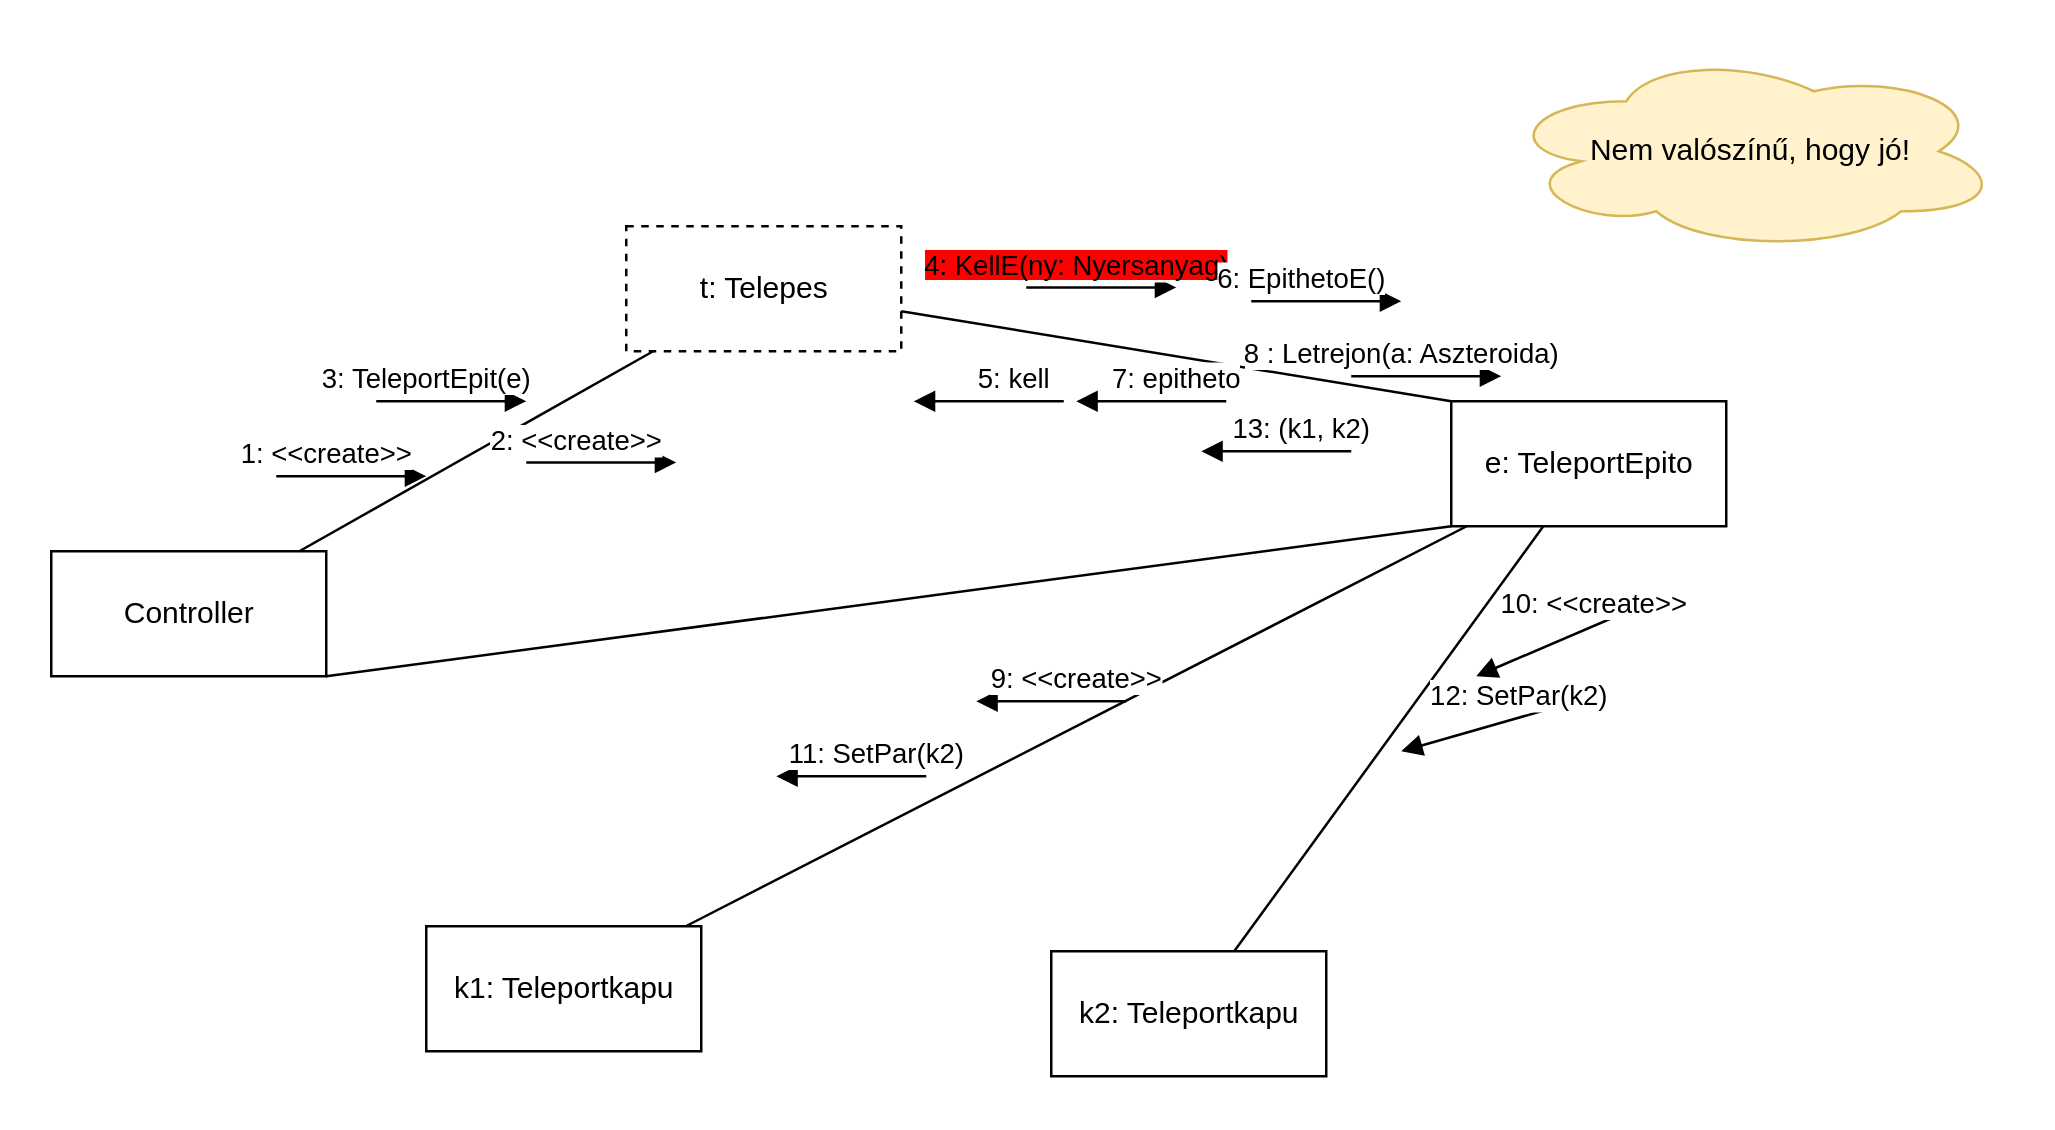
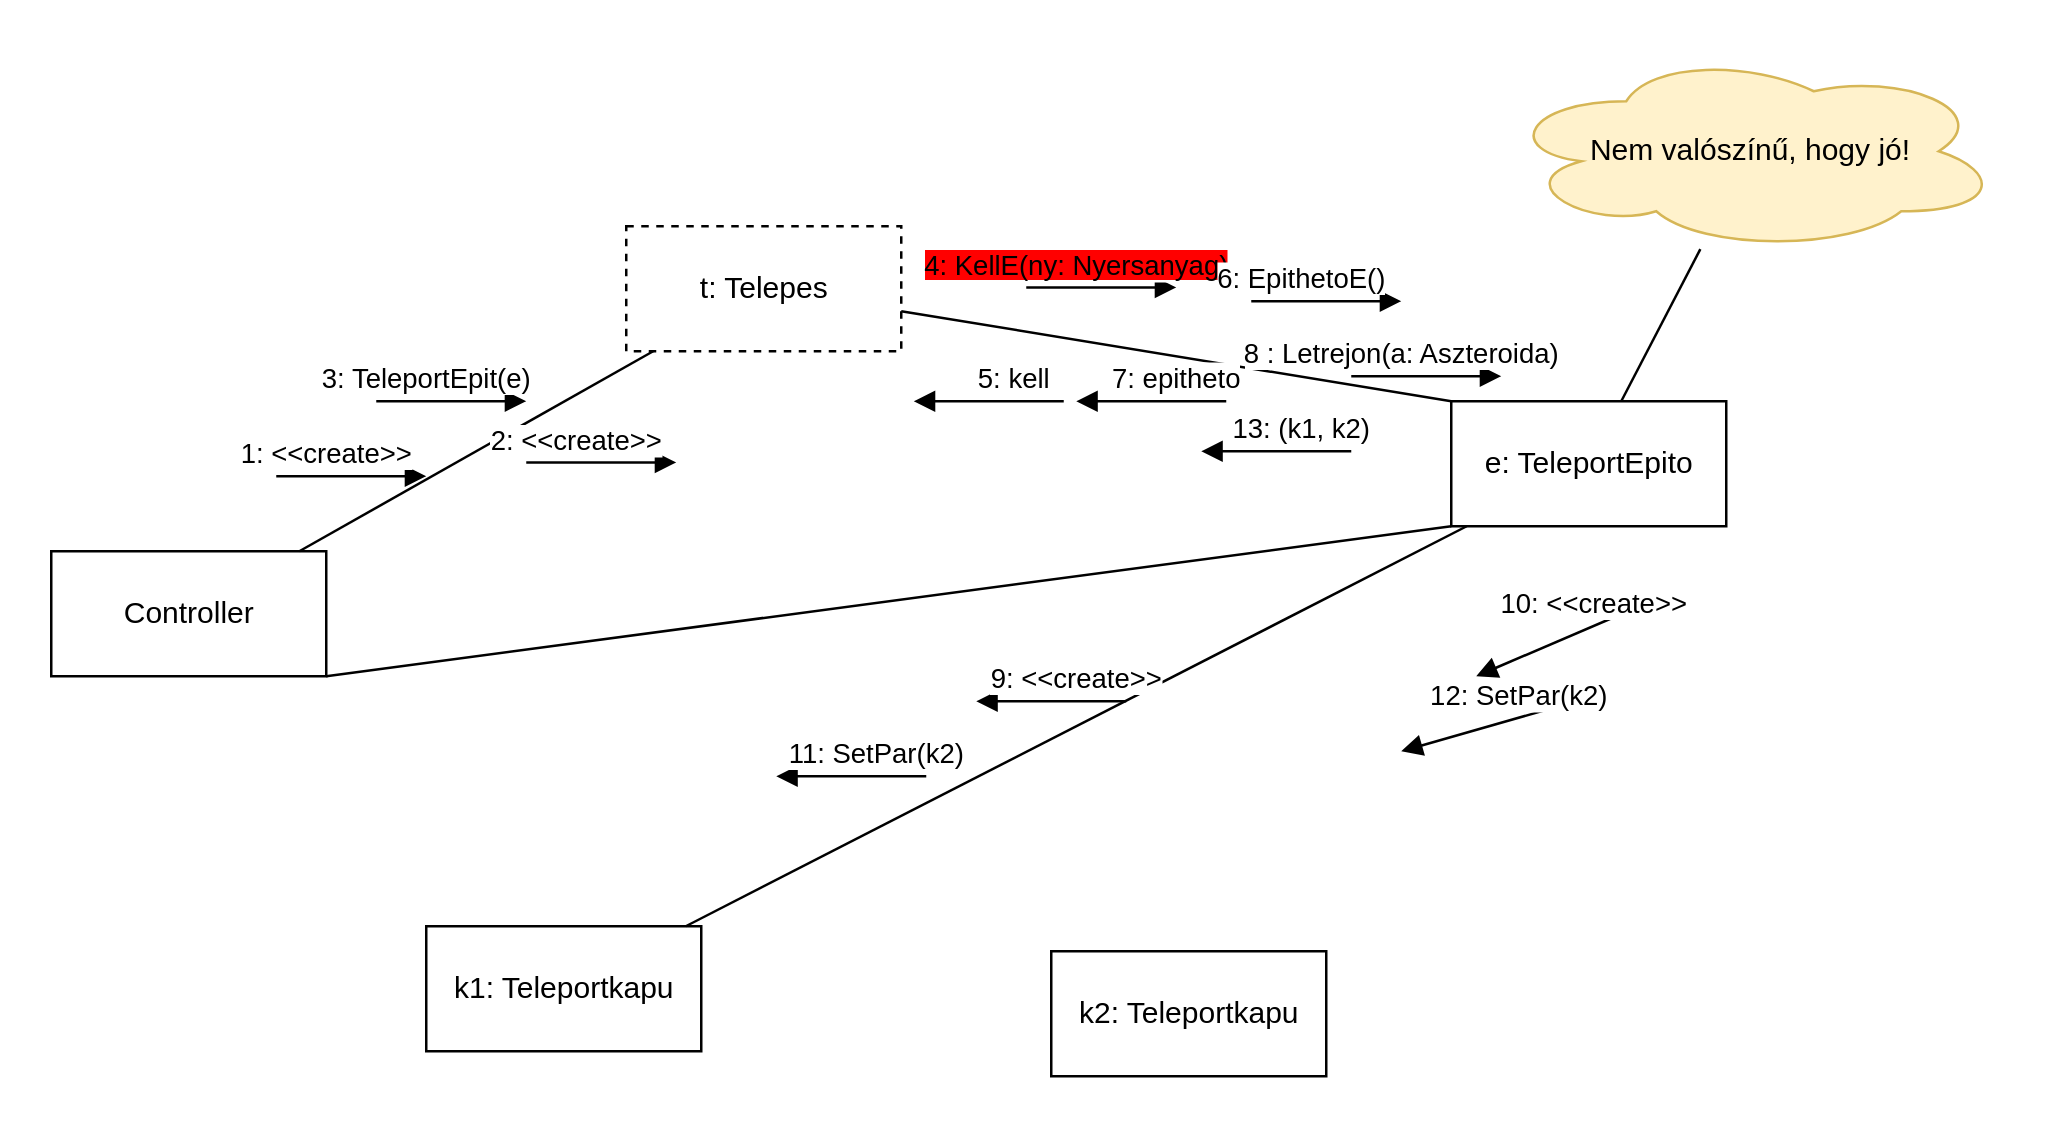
(1389, 738) -> (1661, 326)
